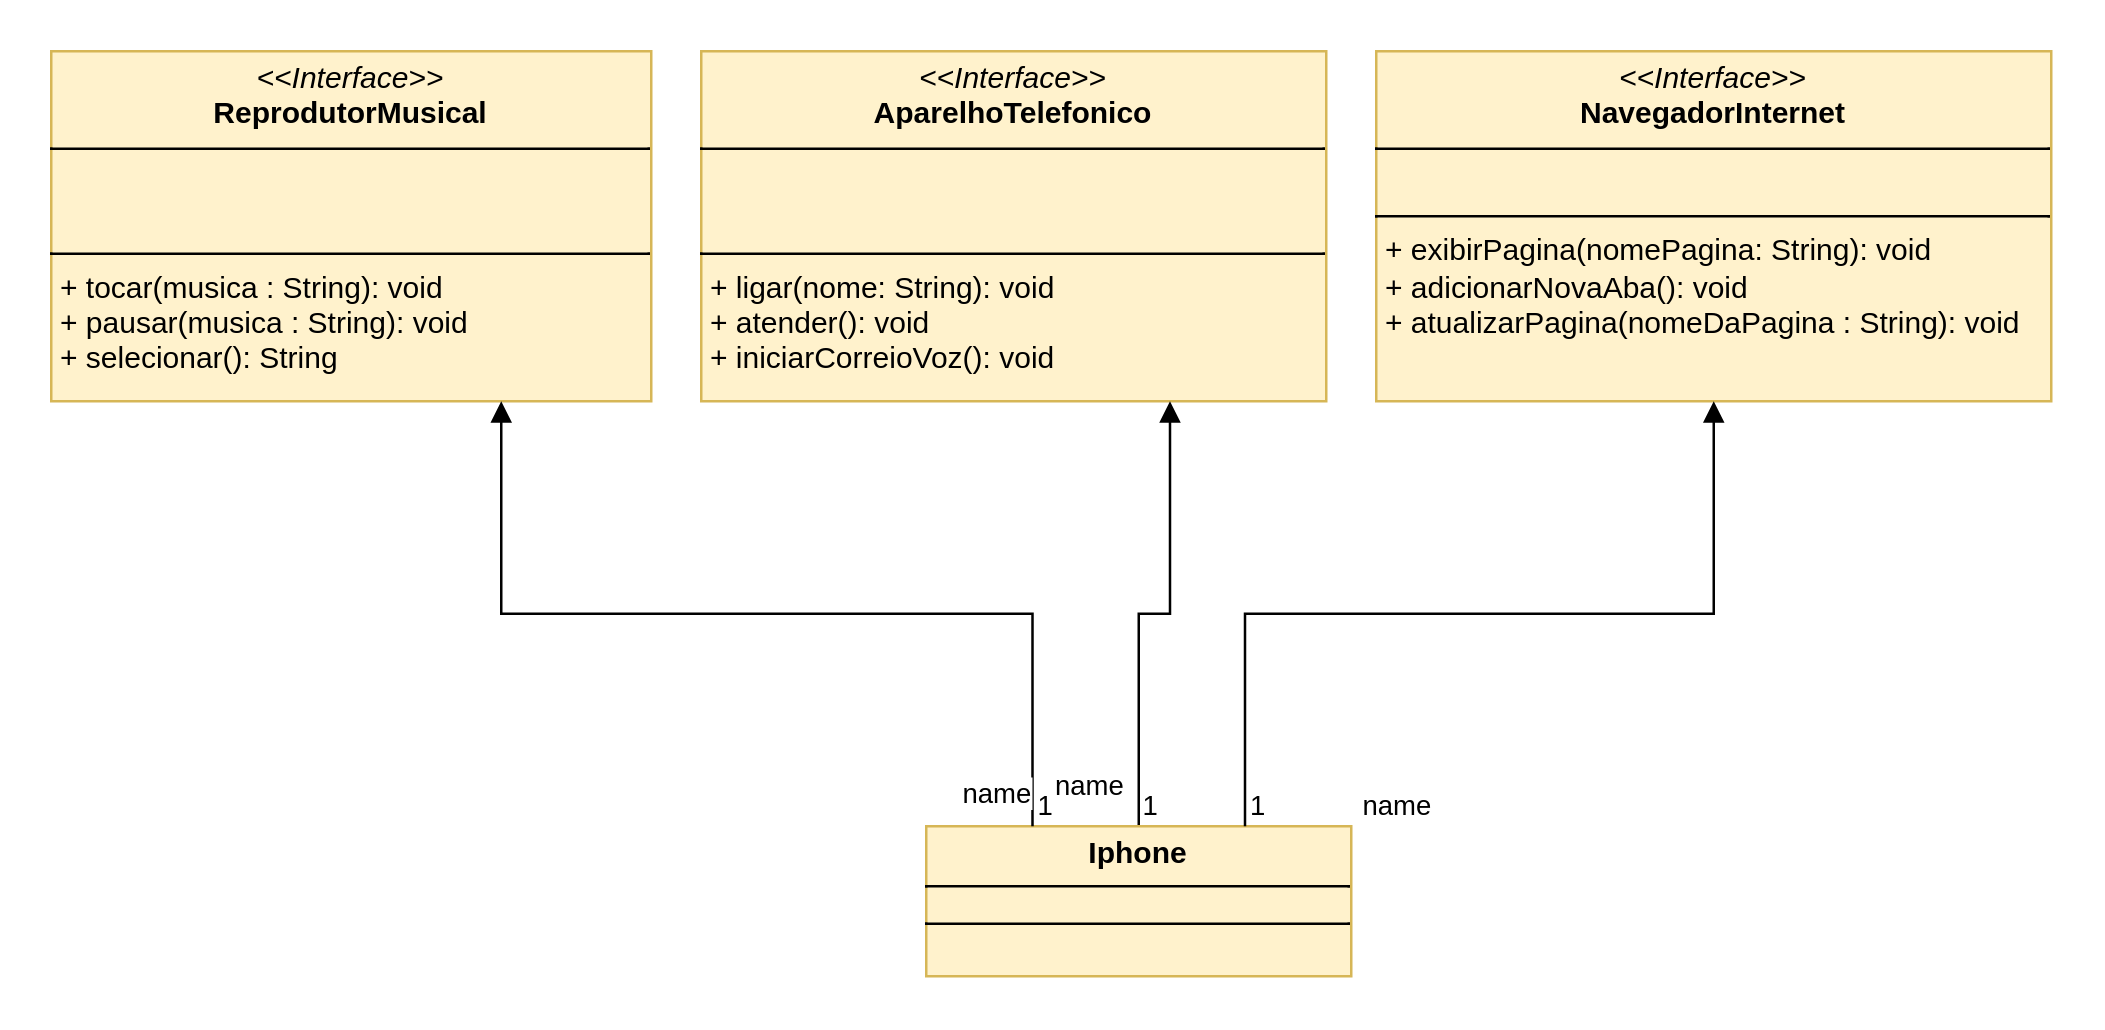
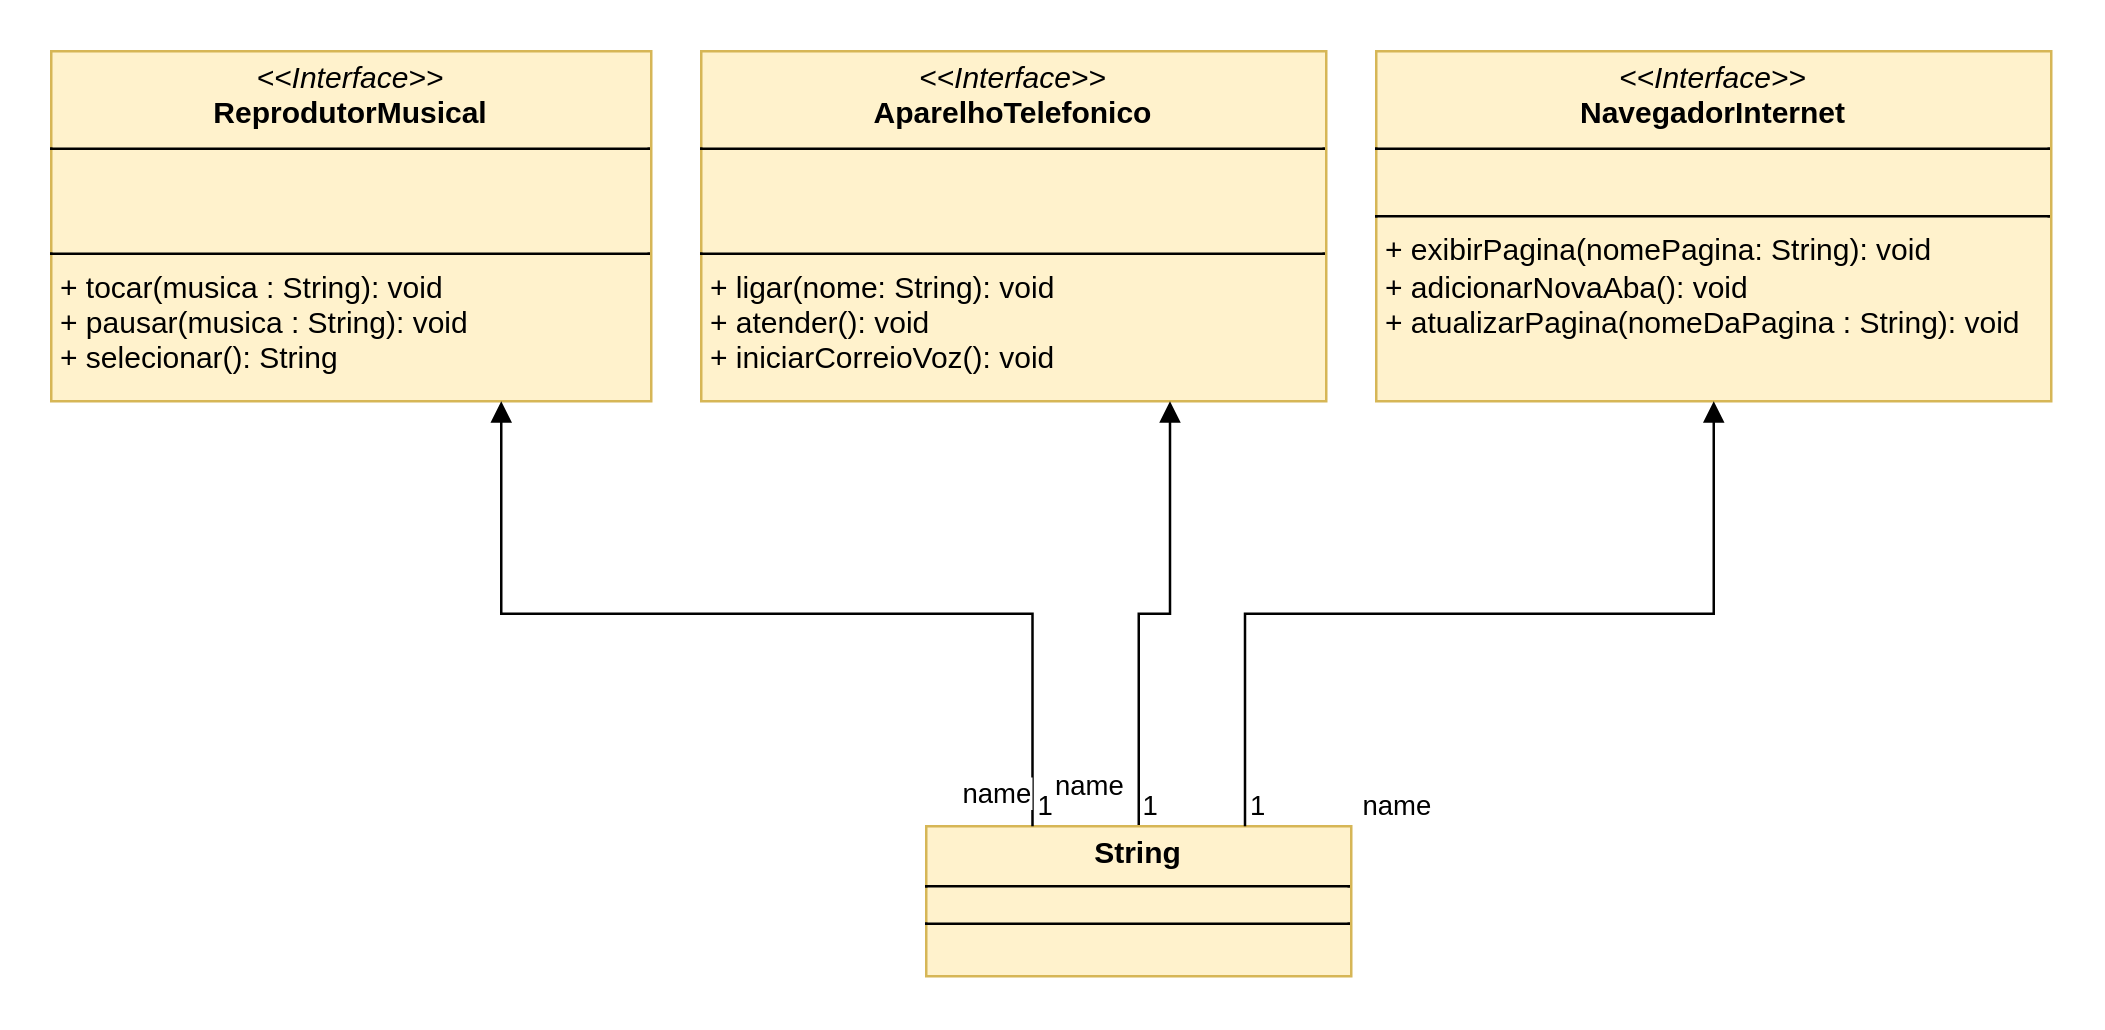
(977, 844) -> (973, 844)
